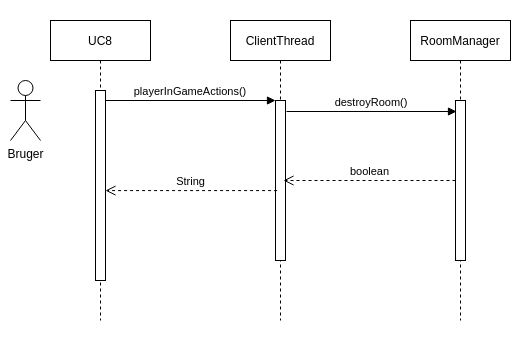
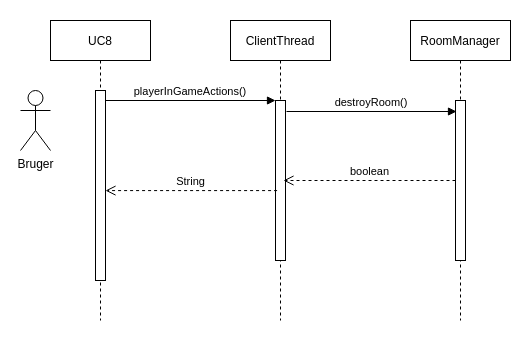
(26, 111) -> (36, 121)
